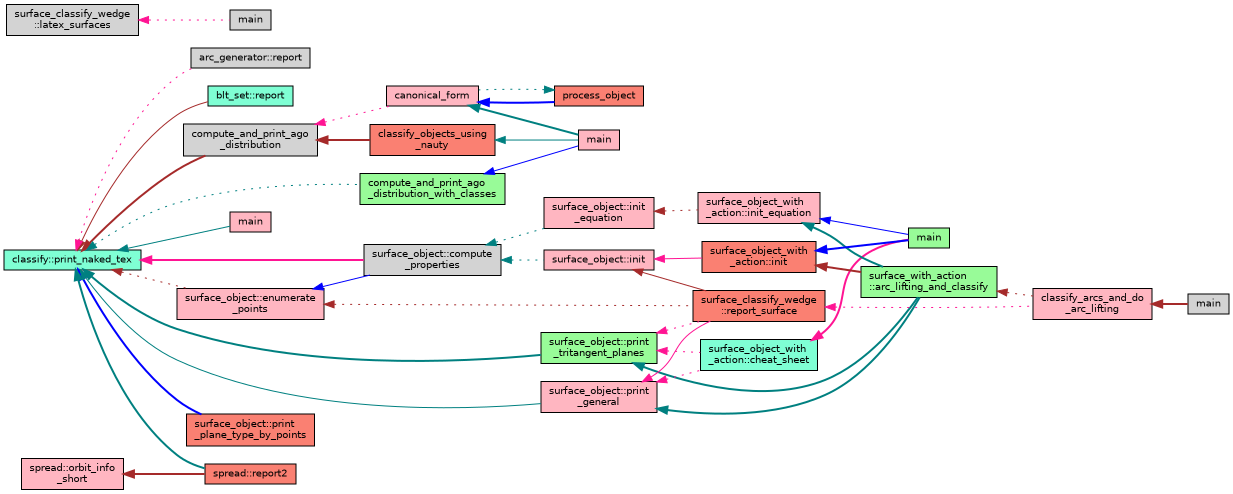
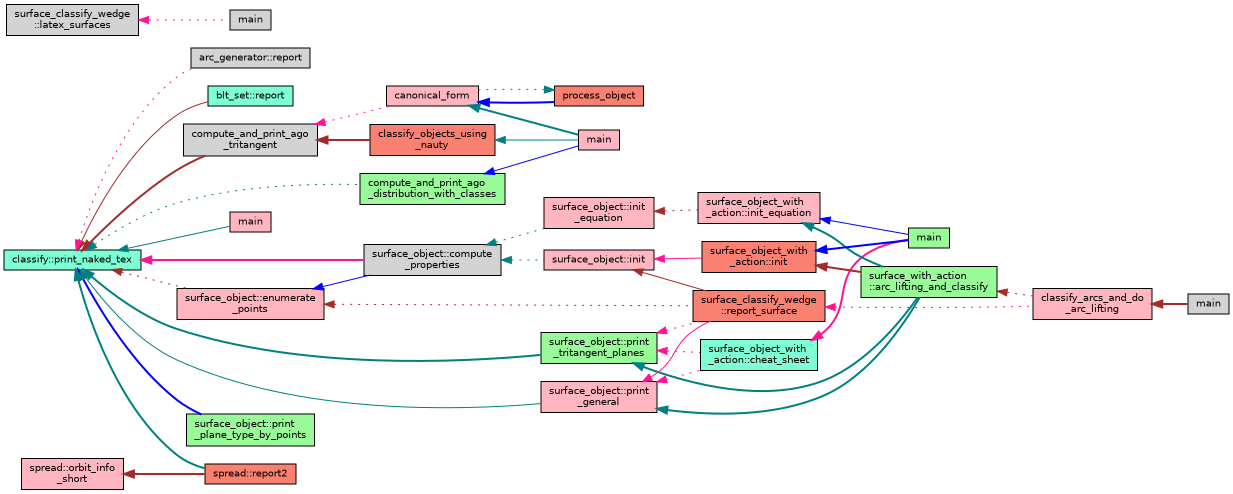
(250, 140) -> (250, 140)
(250, 430) -> (250, 430)
